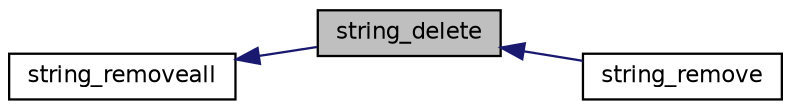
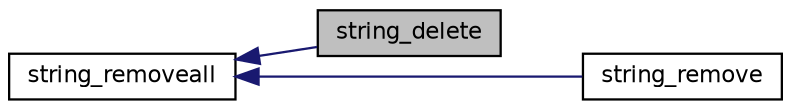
(553, 56) -> (421, 77)
